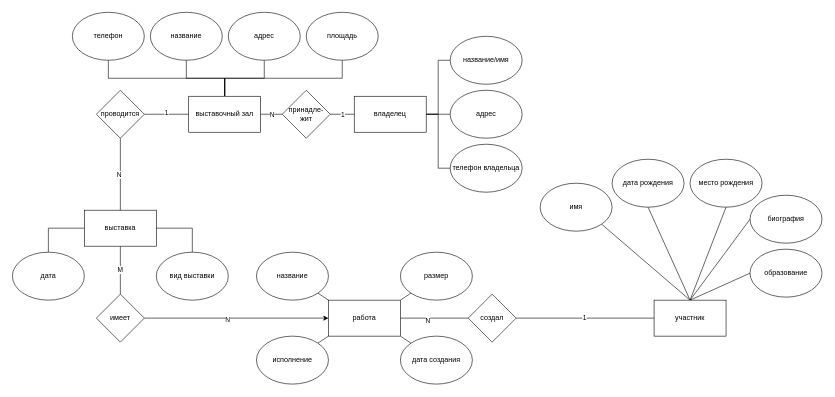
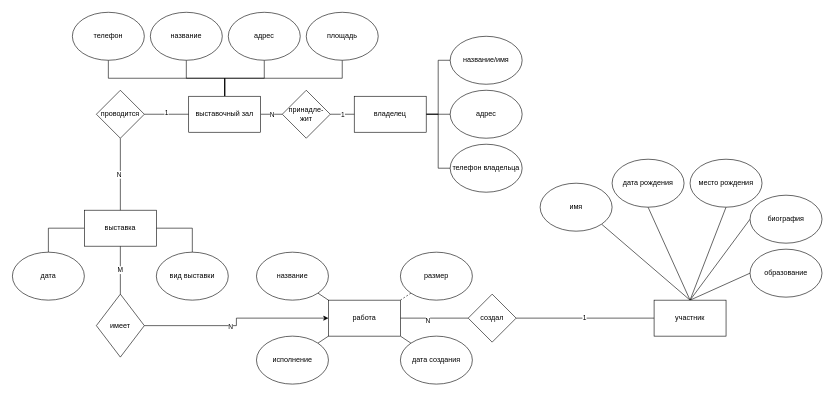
(405, 297) -> (405, 297)
(120, 318) -> (120, 326)
